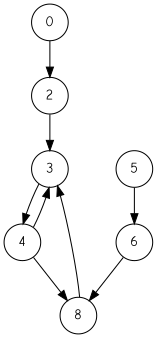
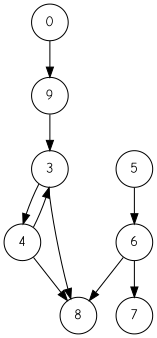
(50, 96) -> (50, 96)
(72, 246) -> (57, 239)
none -> (134, 316)
